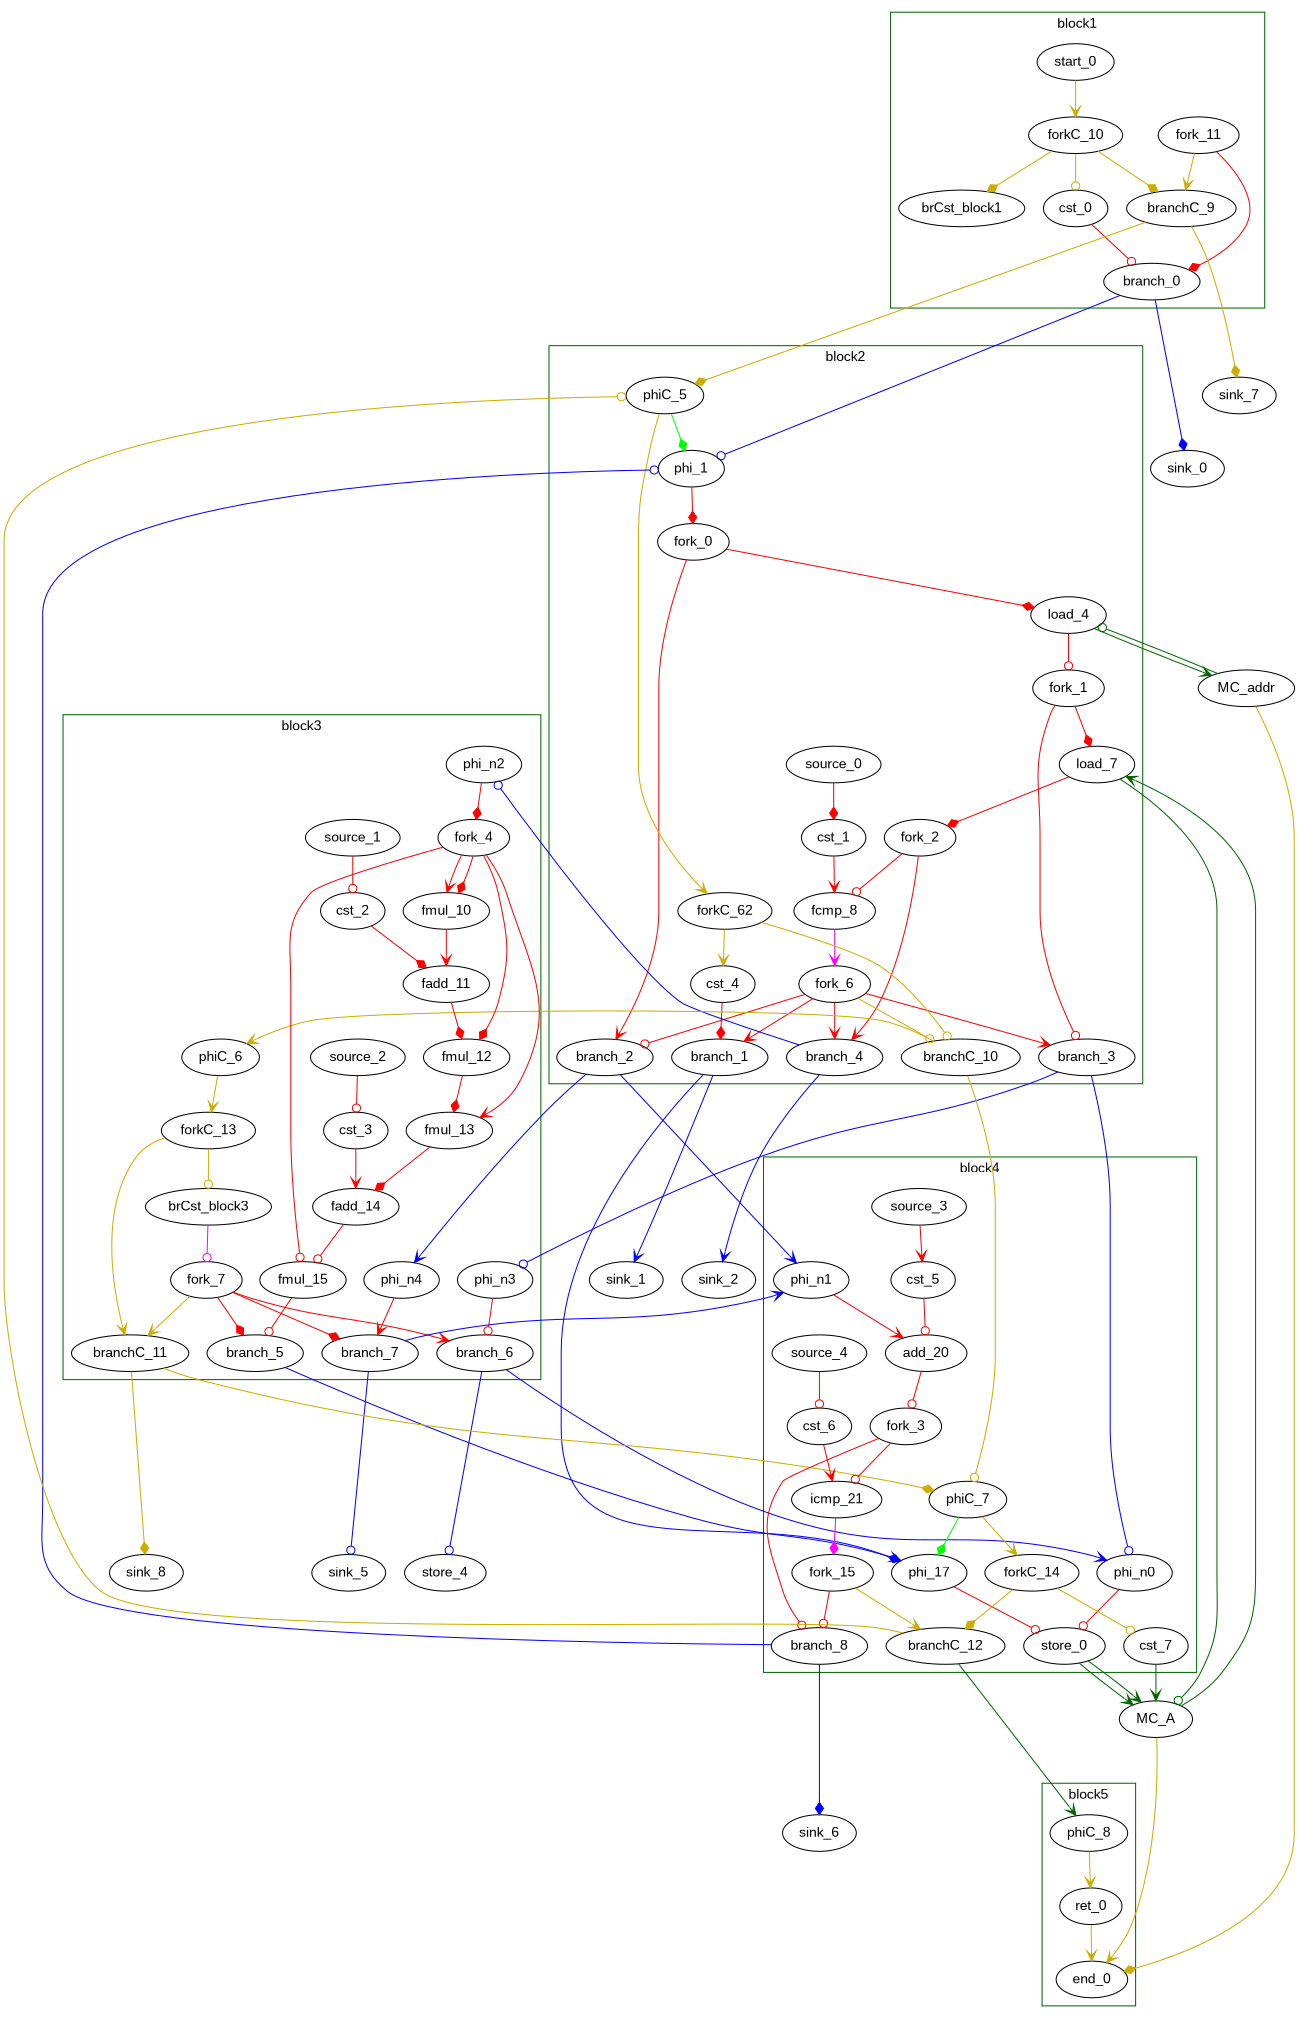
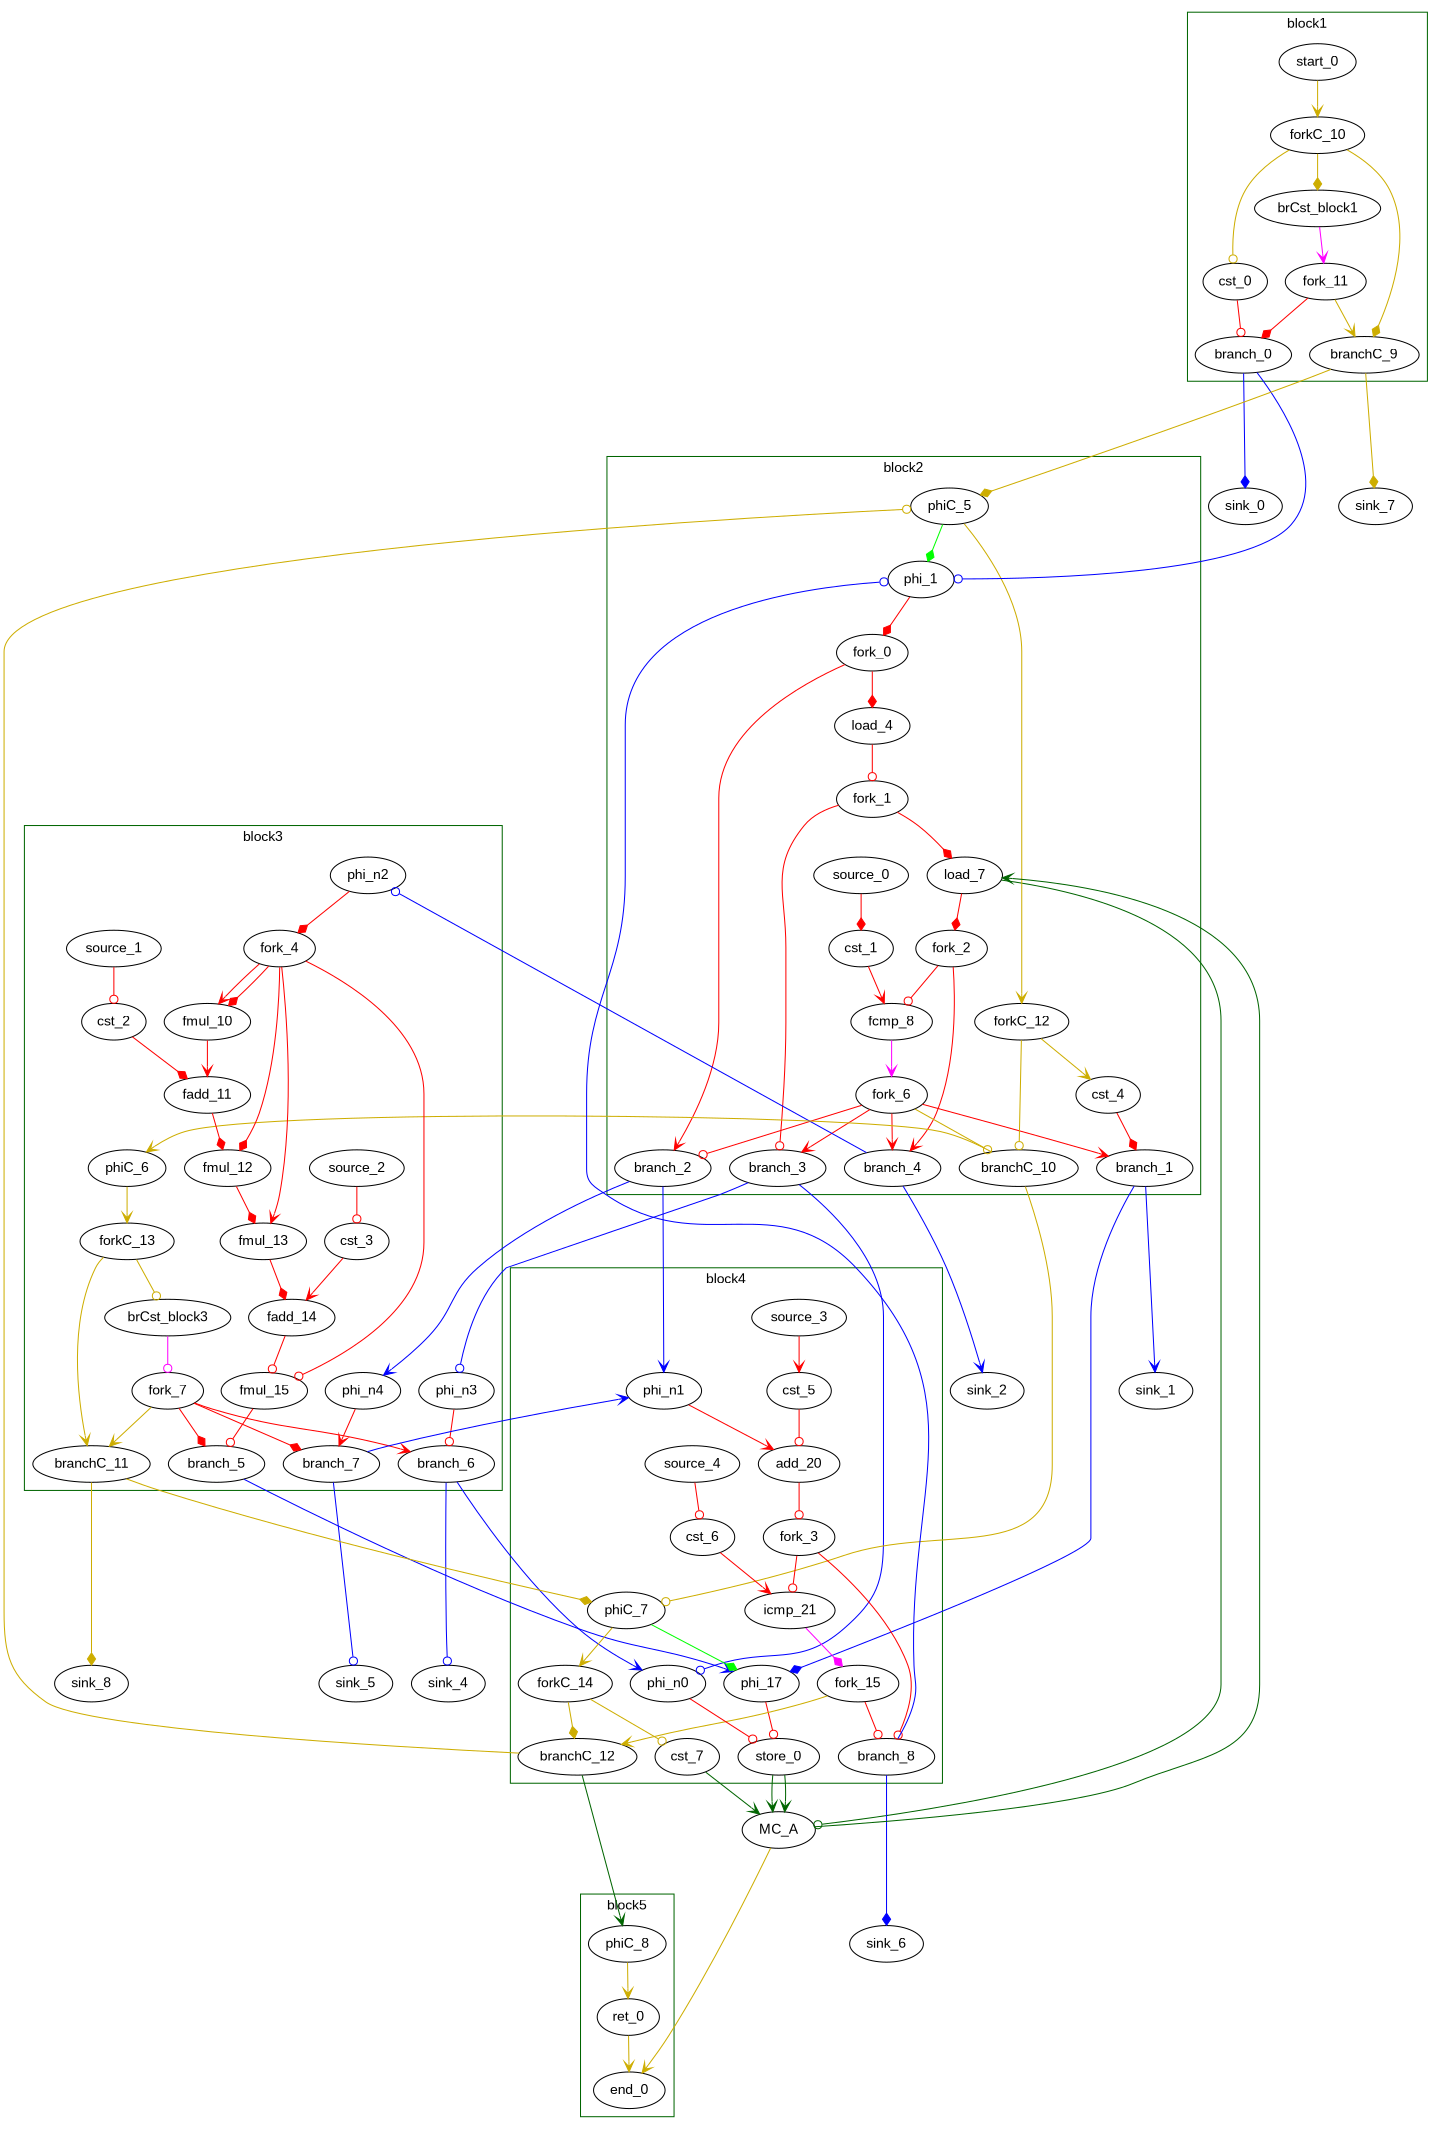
none -> (1321, 240)
(1246, 688) -> none
(725, 911) -> (1022, 1022)
(445, 1573) -> (448, 1684)
